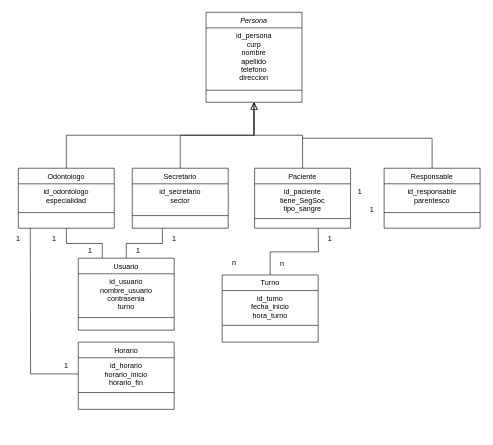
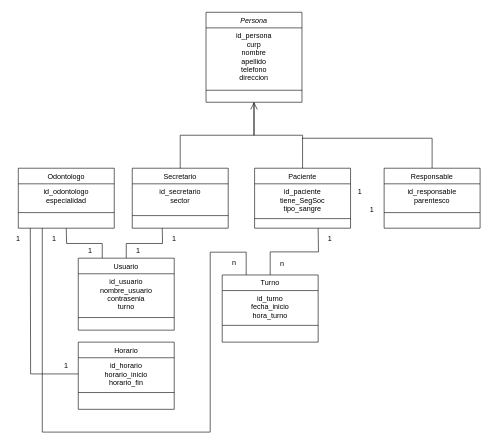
(105, 135) -> none
none -> (144, 432)
